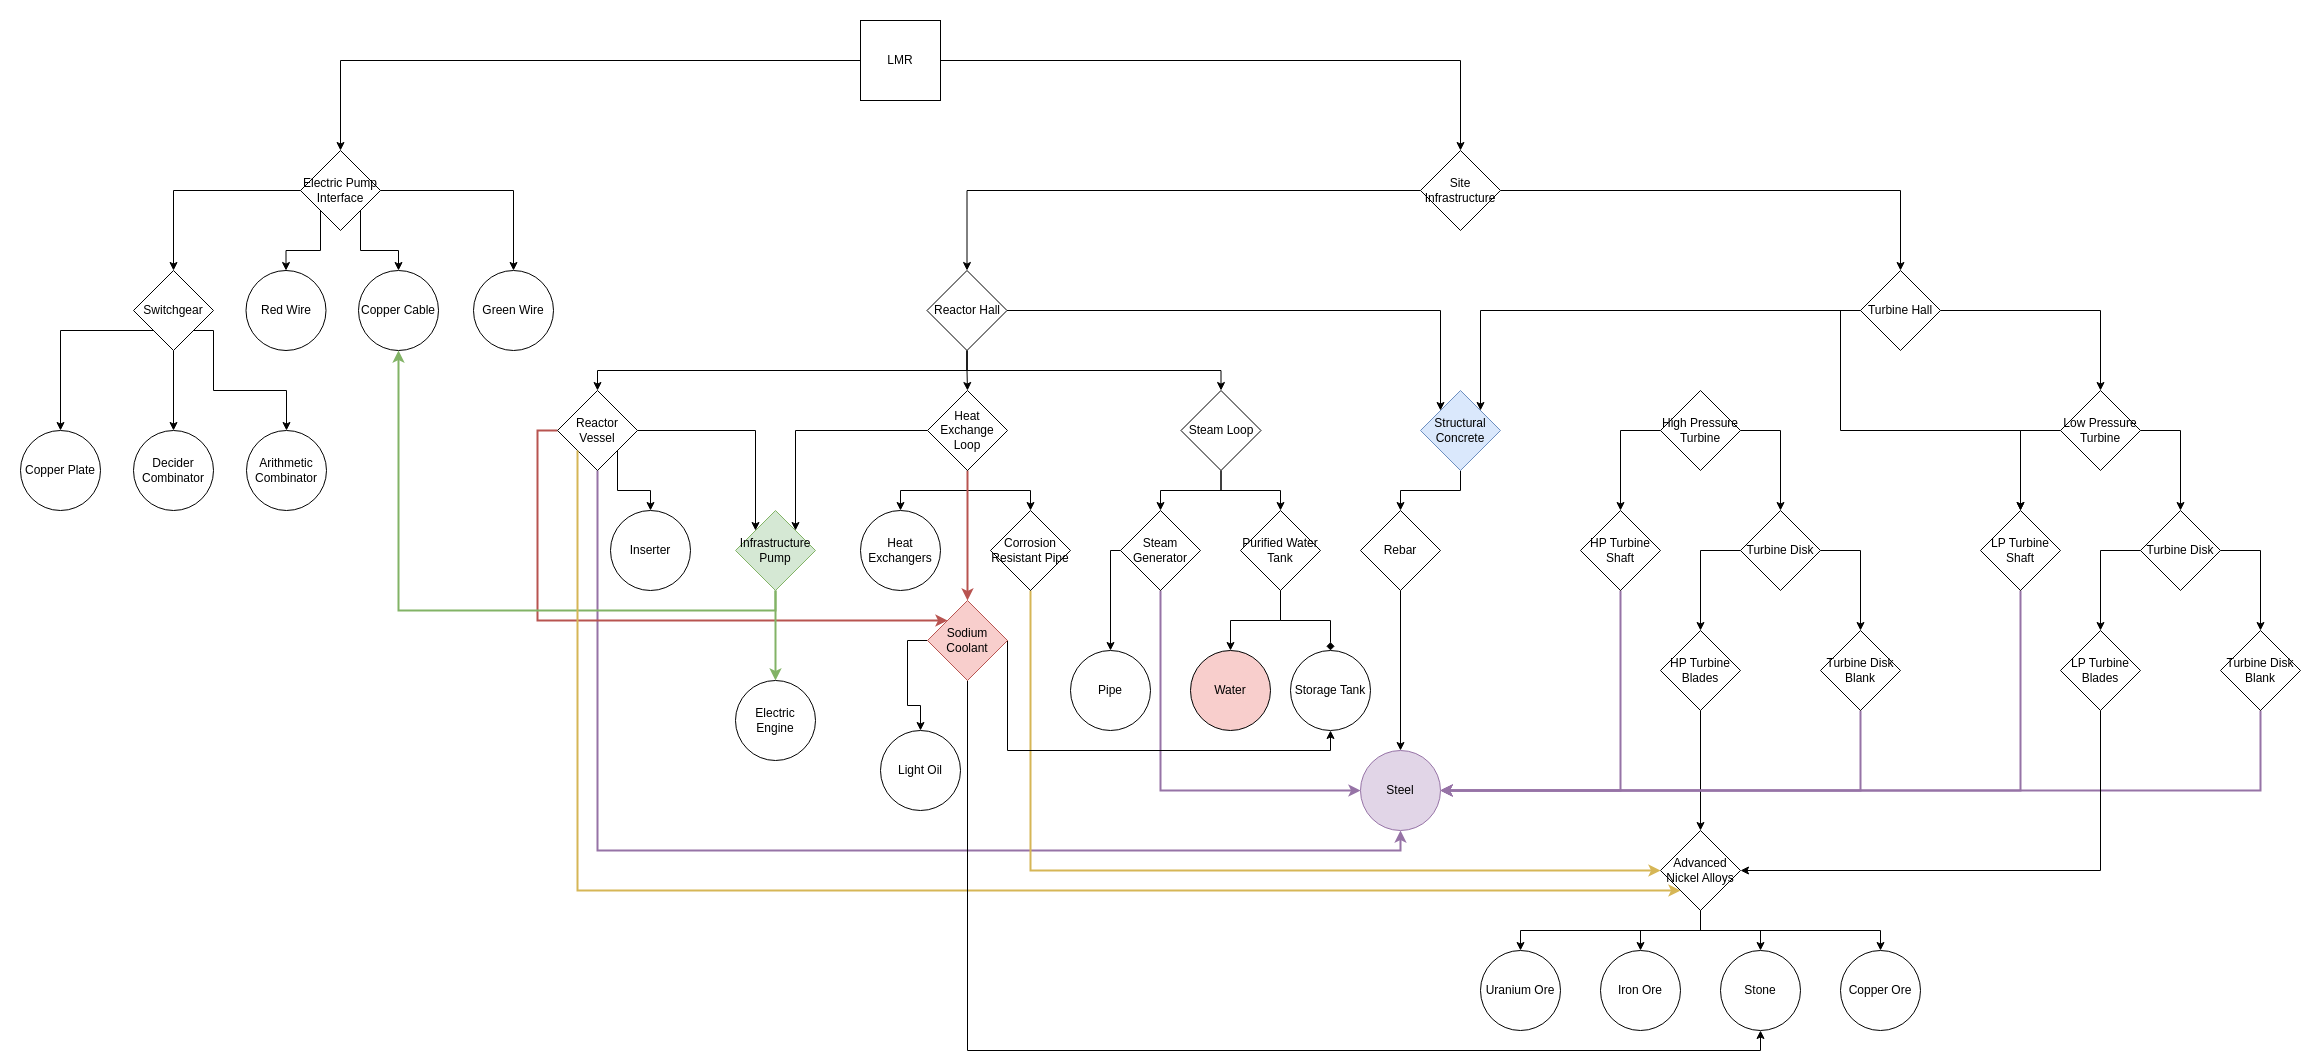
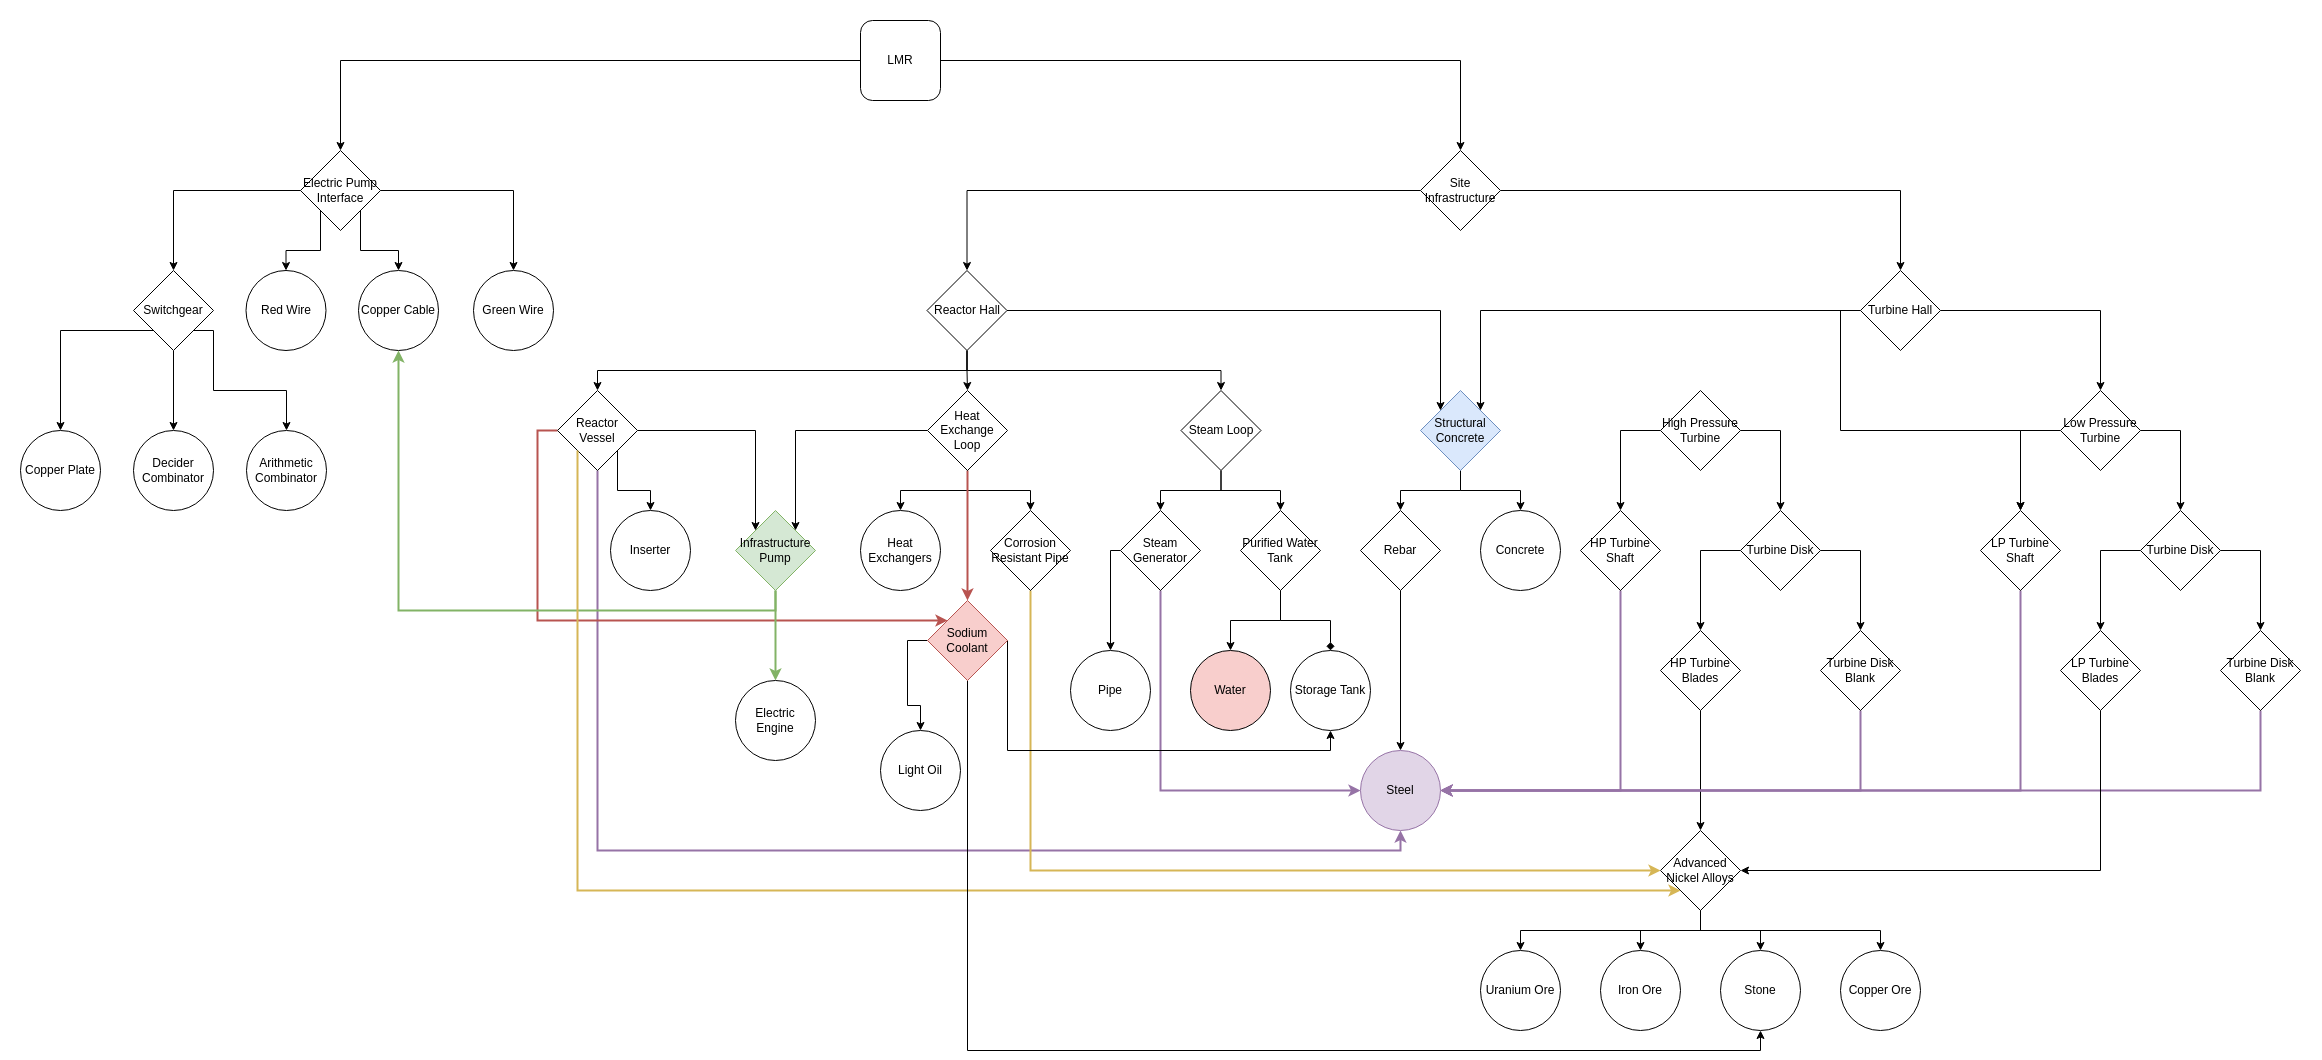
(901, 61) -> (901, 61)
none -> (1498, 491)
none -> (1521, 551)
